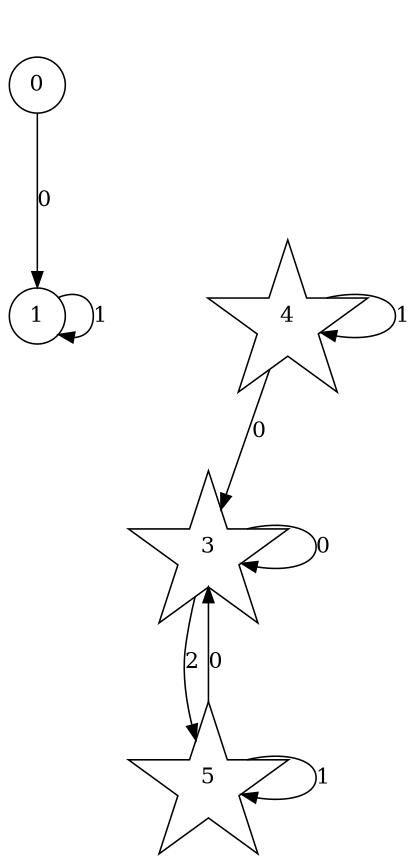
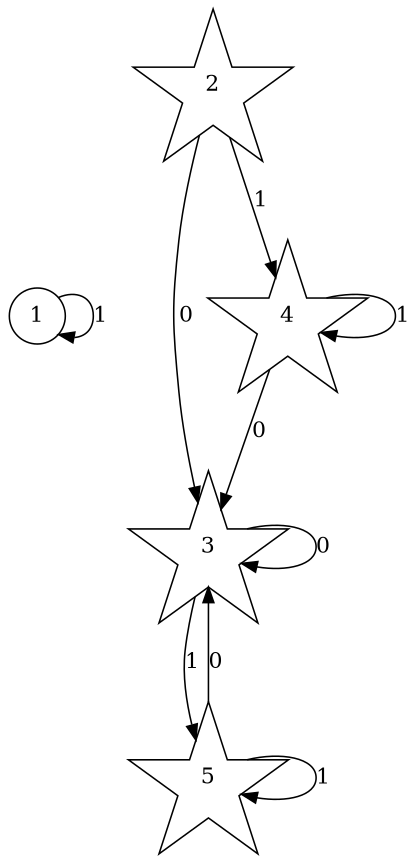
(37, 85) -> none
none -> (213, 85)
(193, 662) -> (193, 662)
